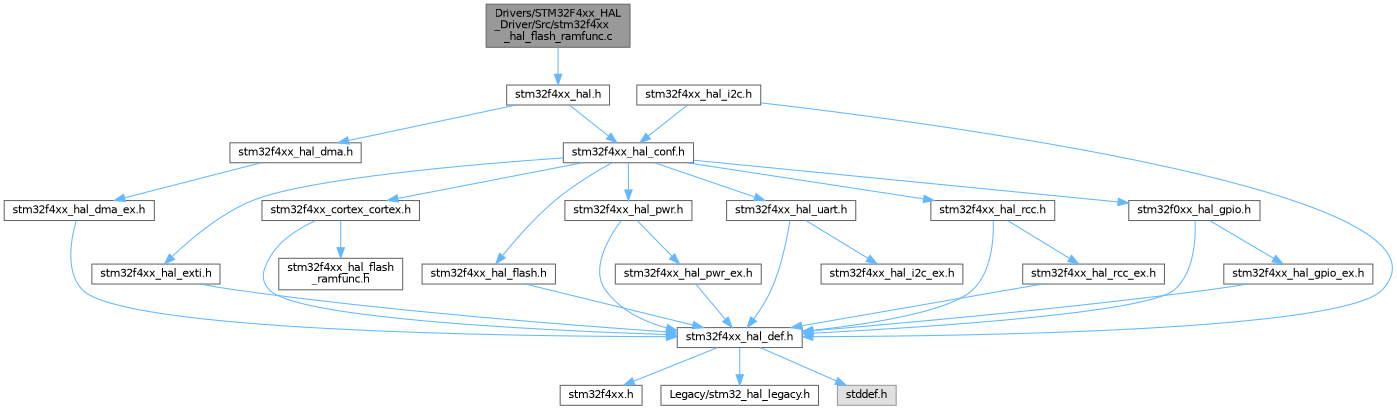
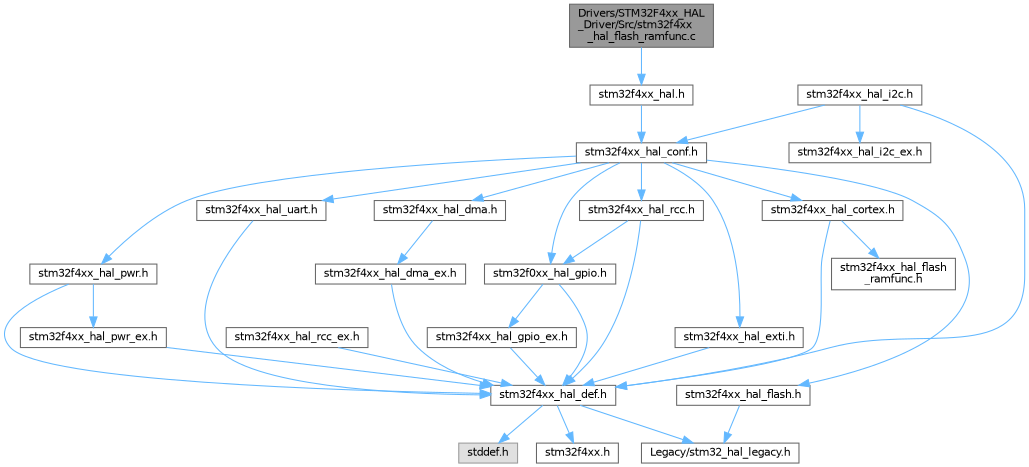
(432, 123) -> (546, 180)
(341, 211) -> (833, 211)
(837, 240) -> (860, 119)
(1039, 240) -> (600, 239)
(609, 305) -> (734, 419)
